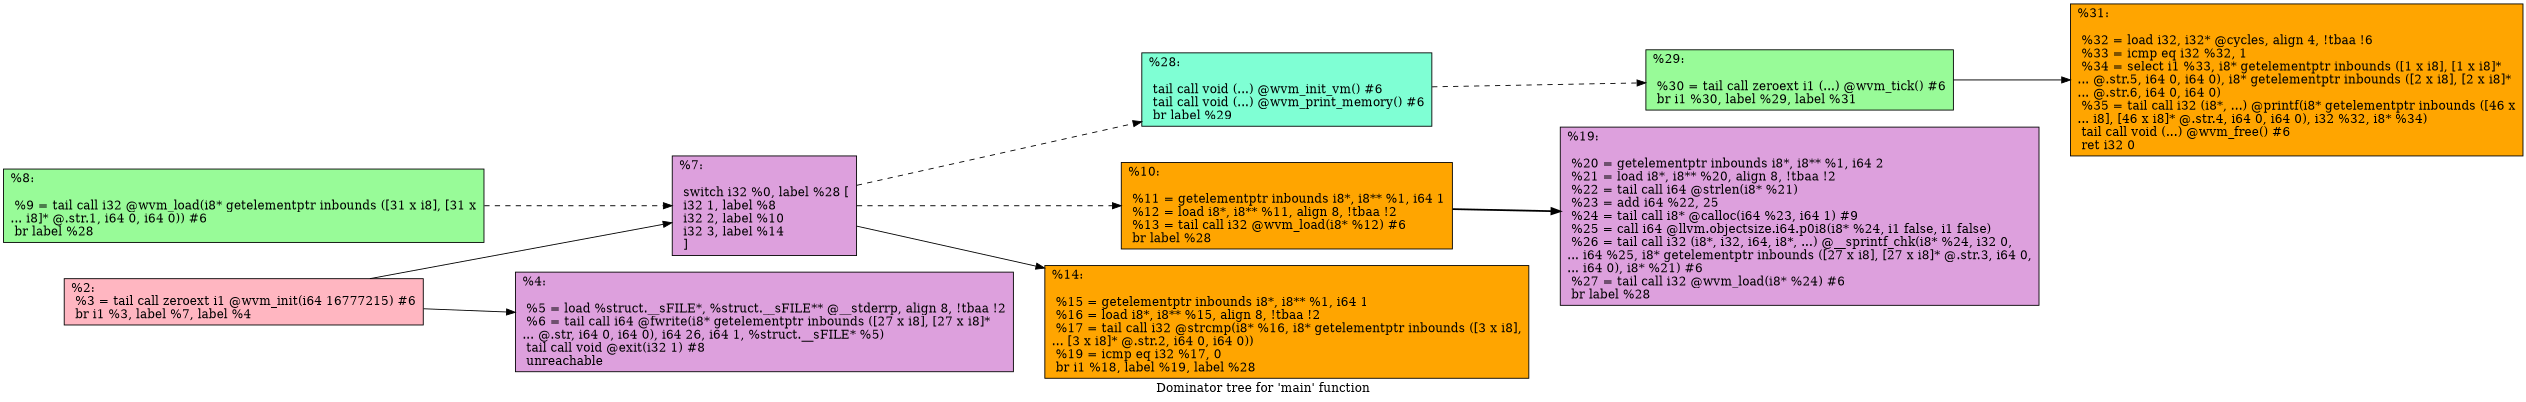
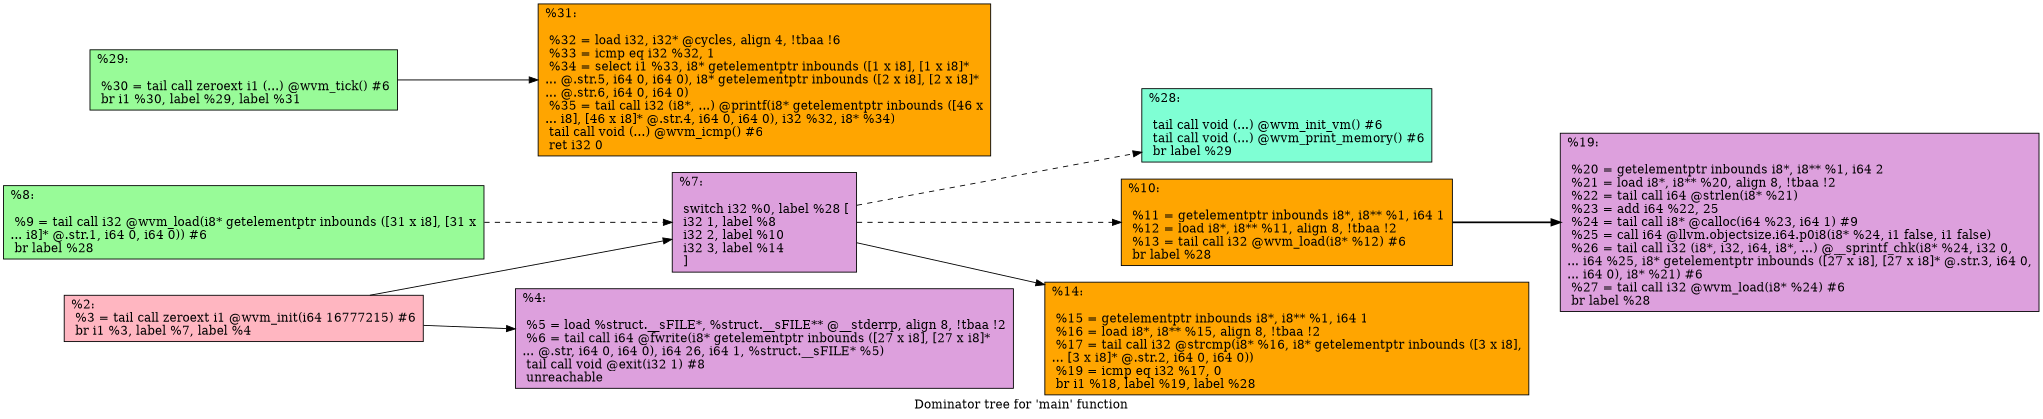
(1535, 85) -> none
(2184, 132) -> (654, 132)
